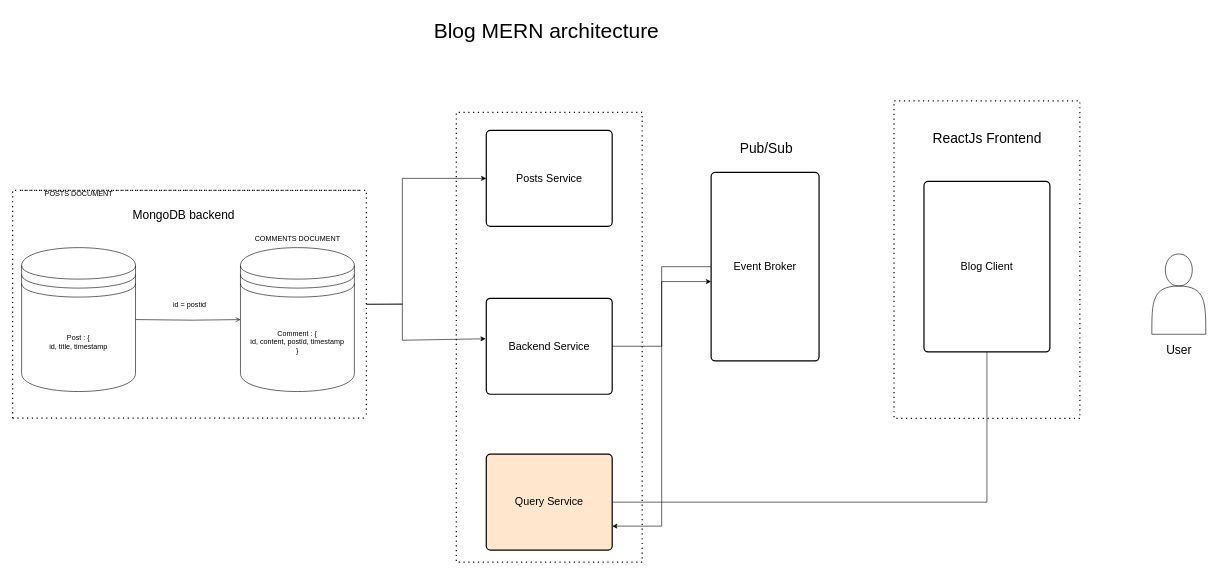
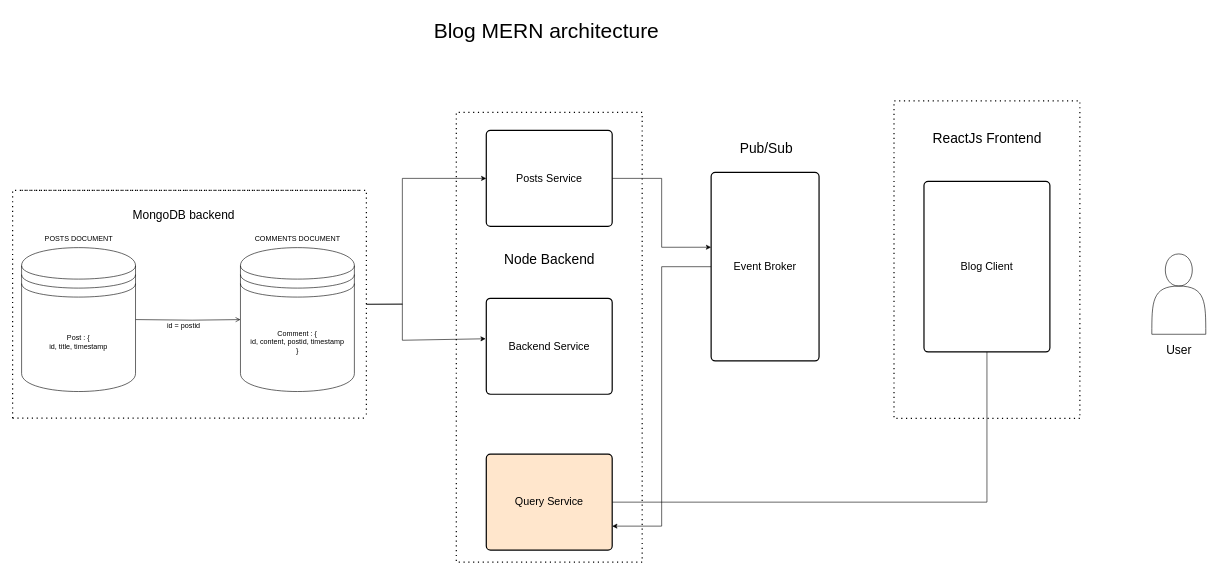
none -> (662, 189)
(78, 194) -> (78, 239)
none -> (549, 260)
(685, 282) -> none
(189, 305) -> (183, 326)
